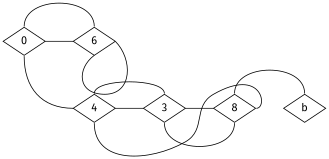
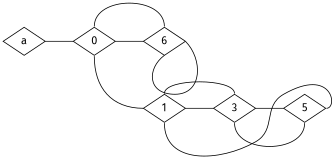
none -> (24, 41)
(94, 108) -> (164, 108)
(235, 108) -> (305, 108)
(305, 108) -> none
